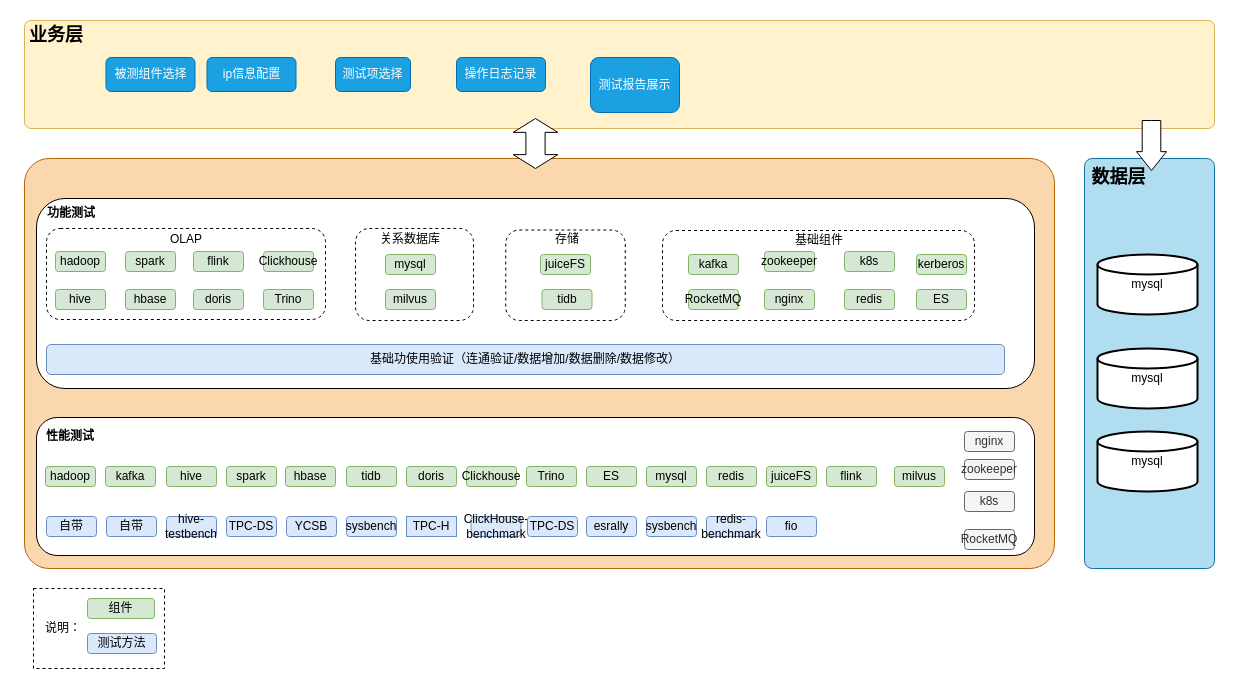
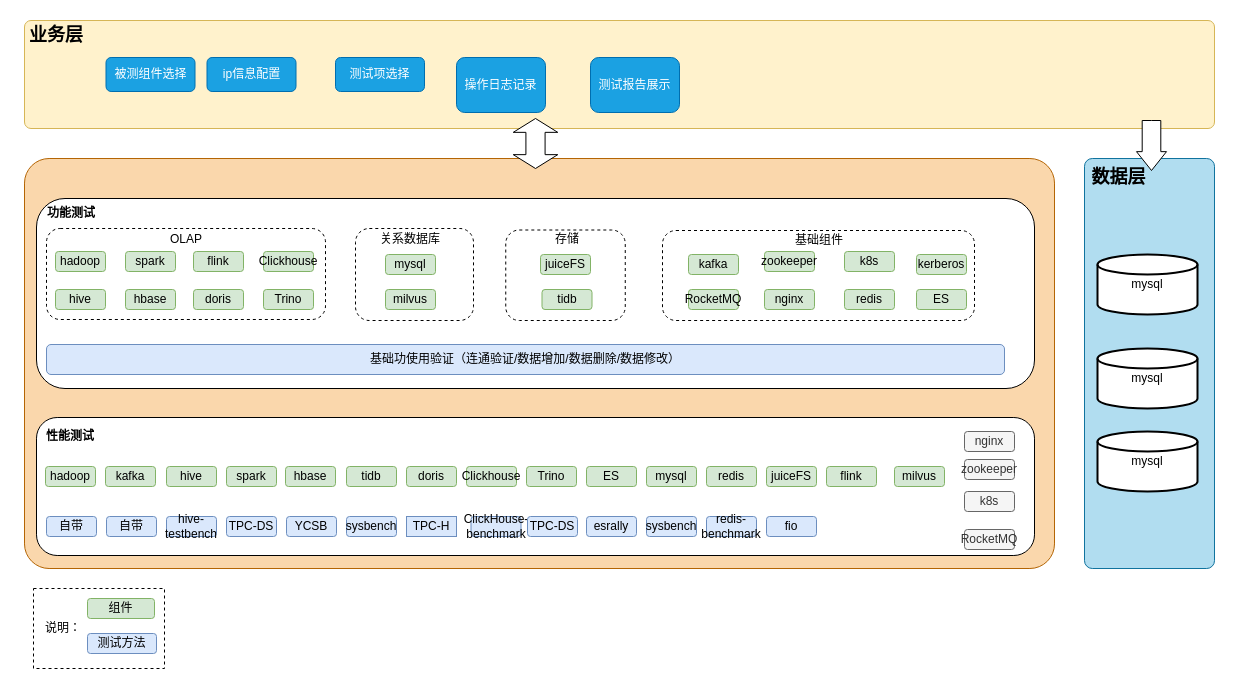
(373, 75) -> (380, 75)
(501, 75) -> (501, 85)
